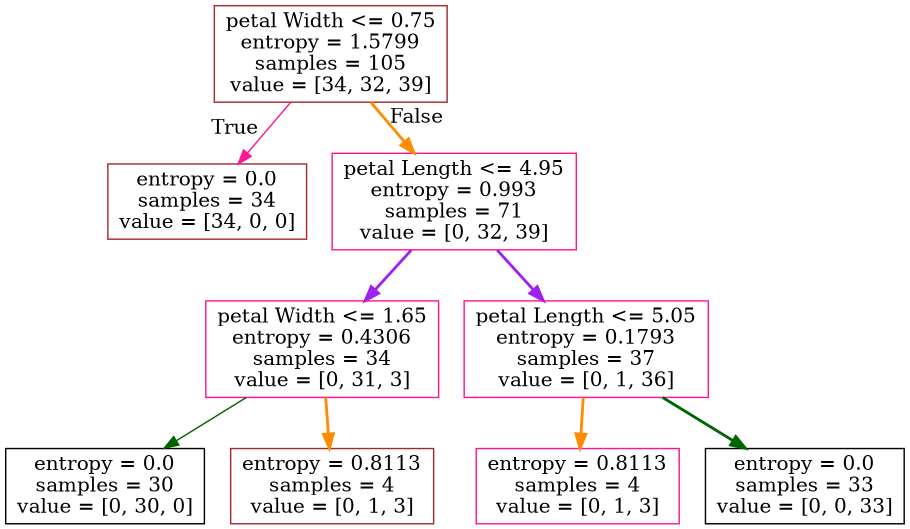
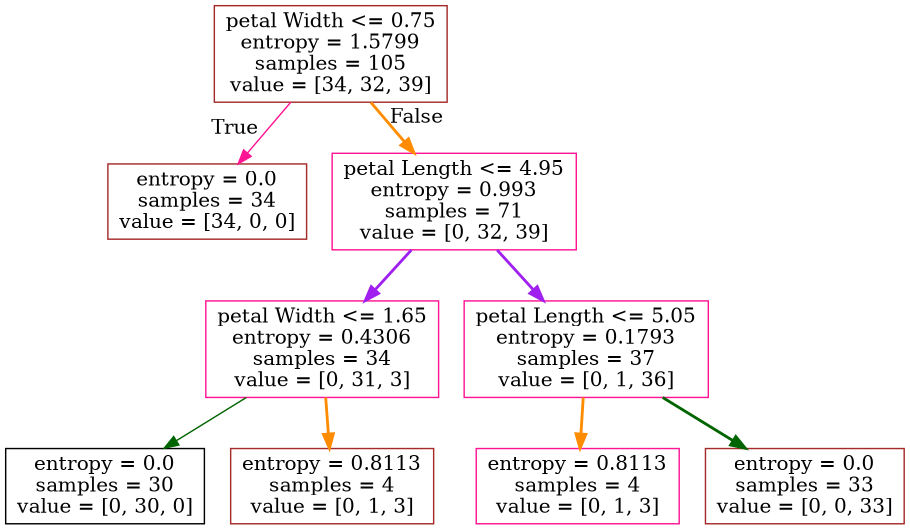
(805, 486) -> (805, 486)
